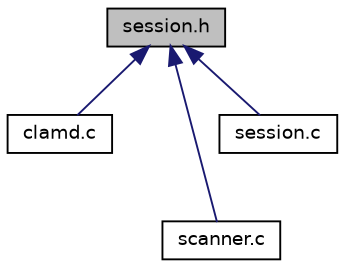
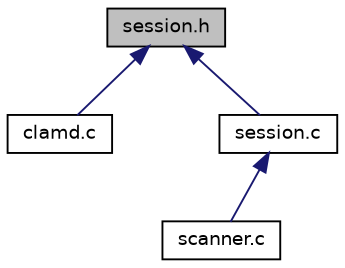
(196, 143) -> (245, 196)
